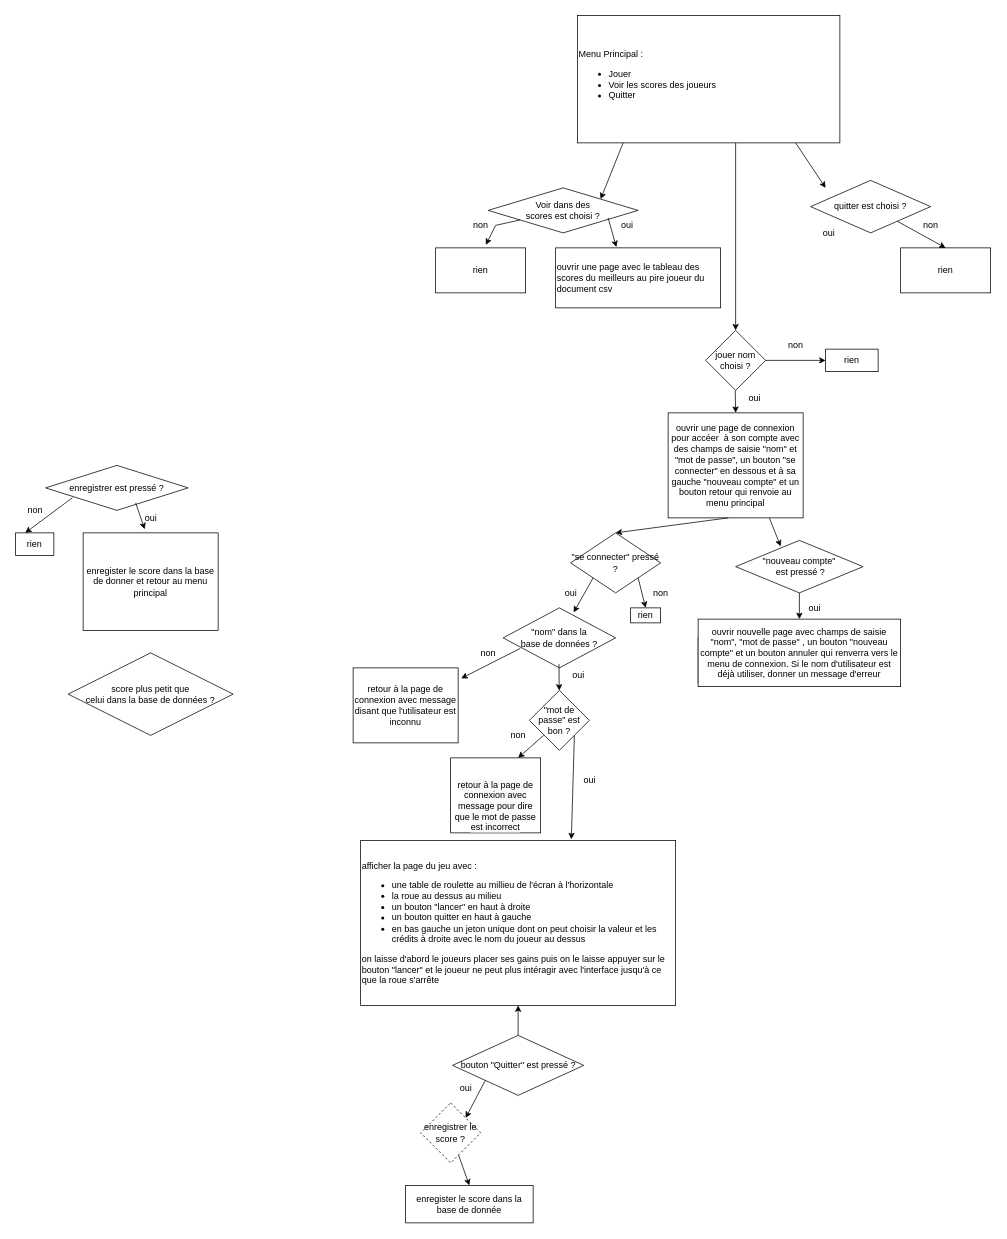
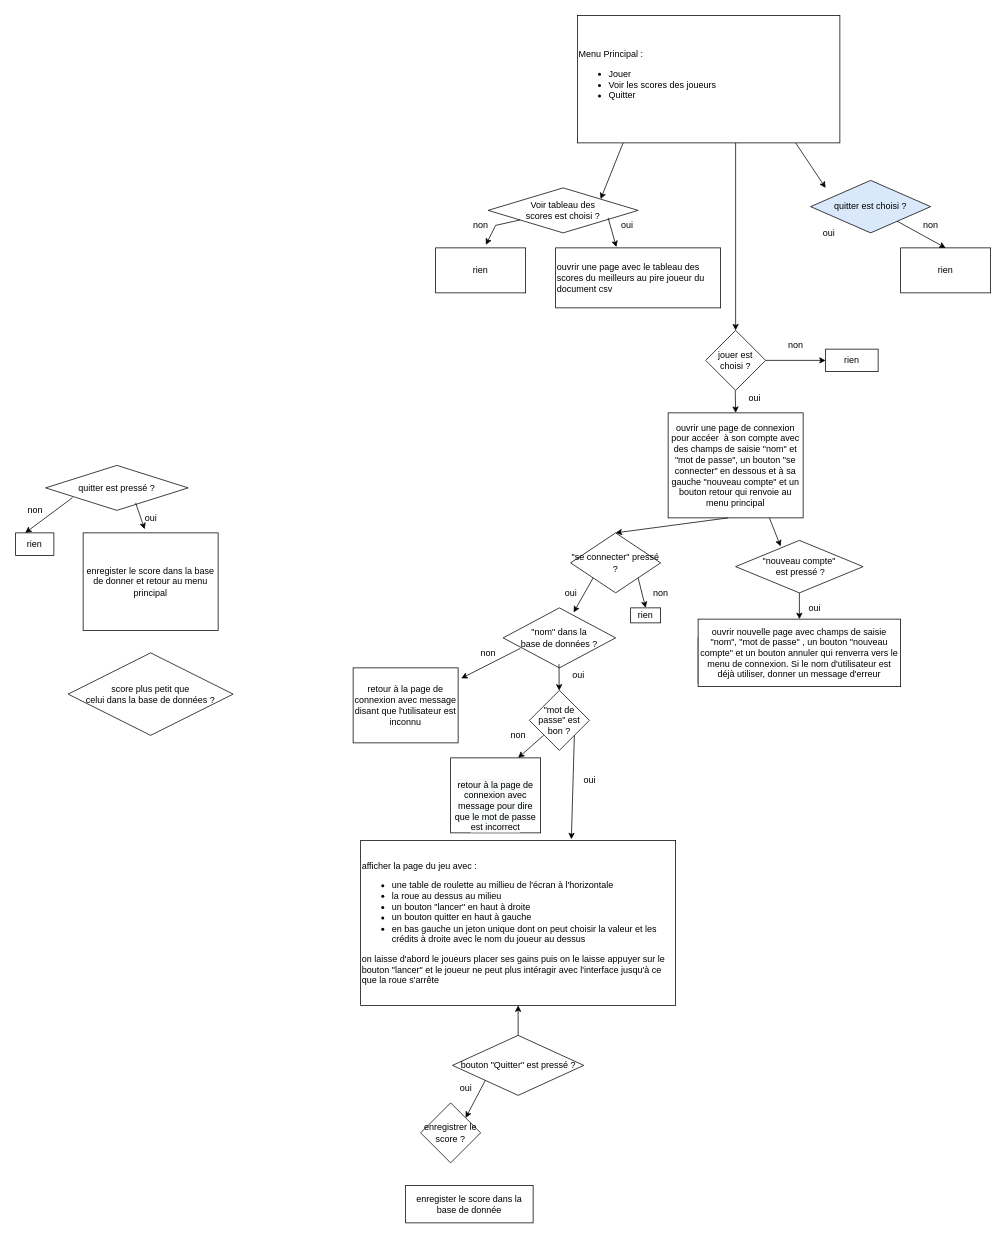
(870, 207) -> (870, 207)
(563, 210) -> (563, 210)
(735, 360) -> (735, 360)
(117, 488) -> (117, 488)
(450, 1133) -> (450, 1133)
(463, 1167) -> none
